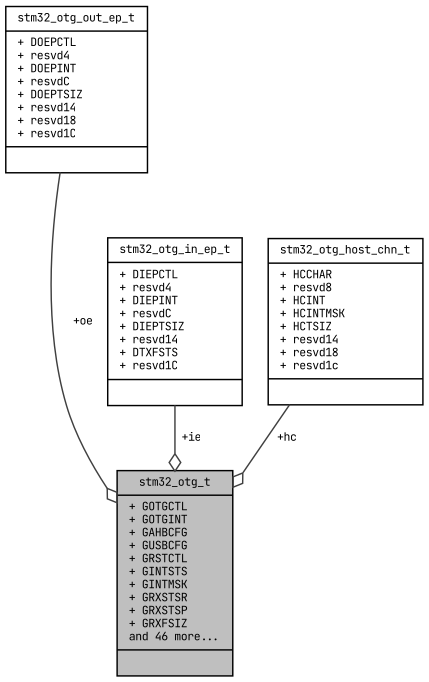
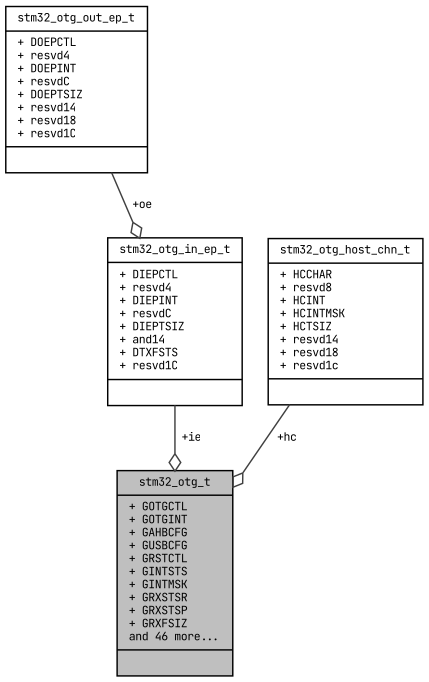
(54, 336) -> (122, 197)
(149, 340) -> (142, 340)
